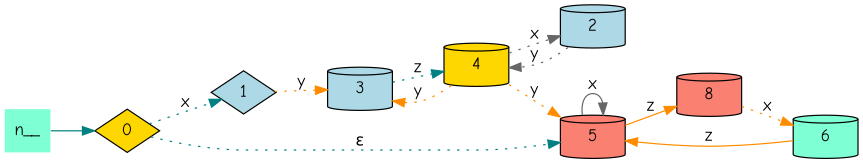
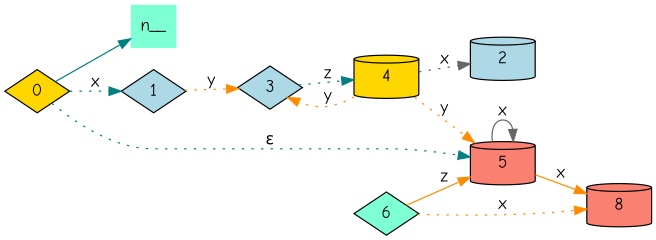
(546, 61) -> none
(360, 89) -> (270, 88)
(651, 106) -> (561, 173)
(762, 114) -> (496, 215)
(67, 131) -> (88, 63)
(826, 137) -> (386, 214)
